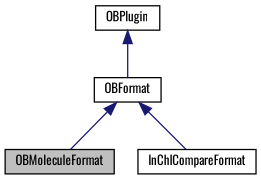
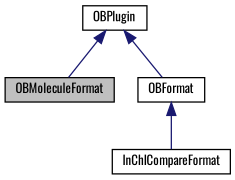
(89, 131) -> (83, 59)
